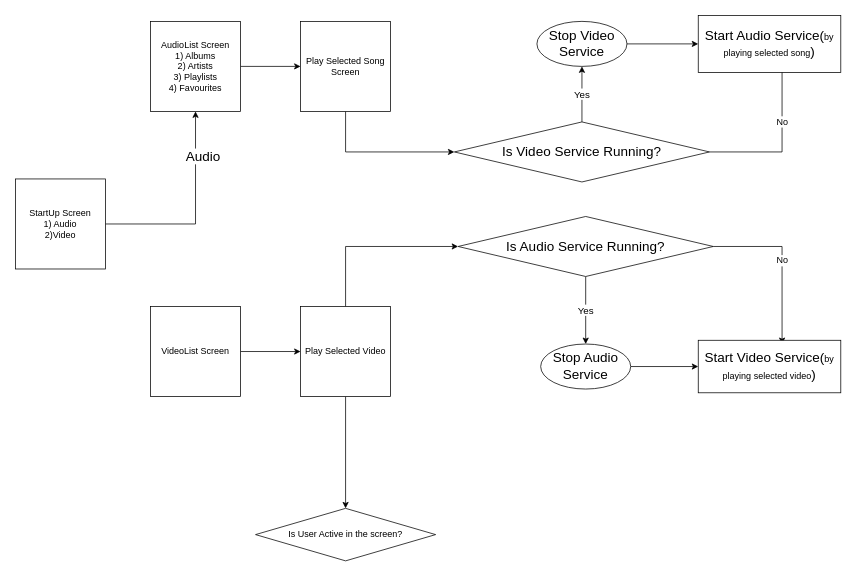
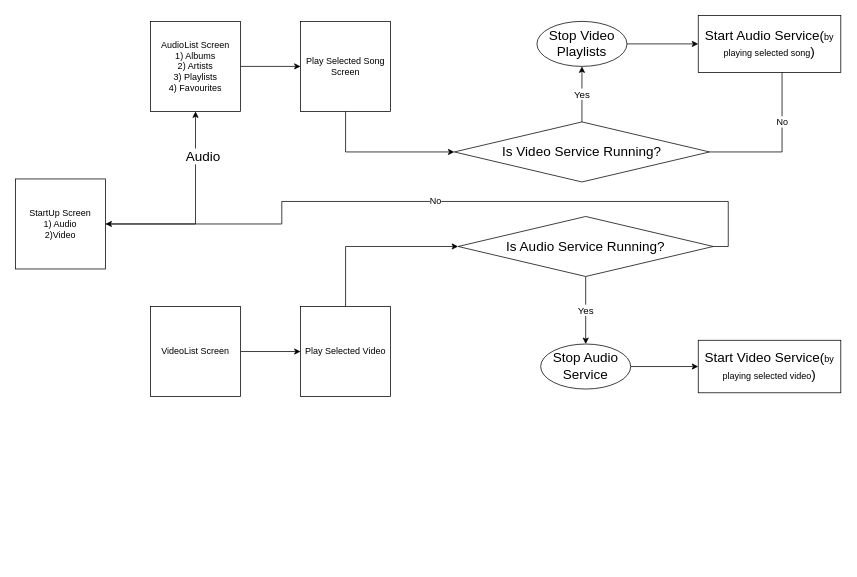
(582, 44) -> (582, 44)
(762, 246) -> (516, 201)
(345, 450) -> none
(345, 534) -> none
